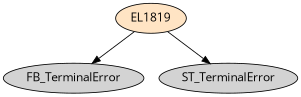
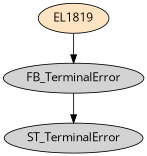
(186, 45) -> (74, 104)
